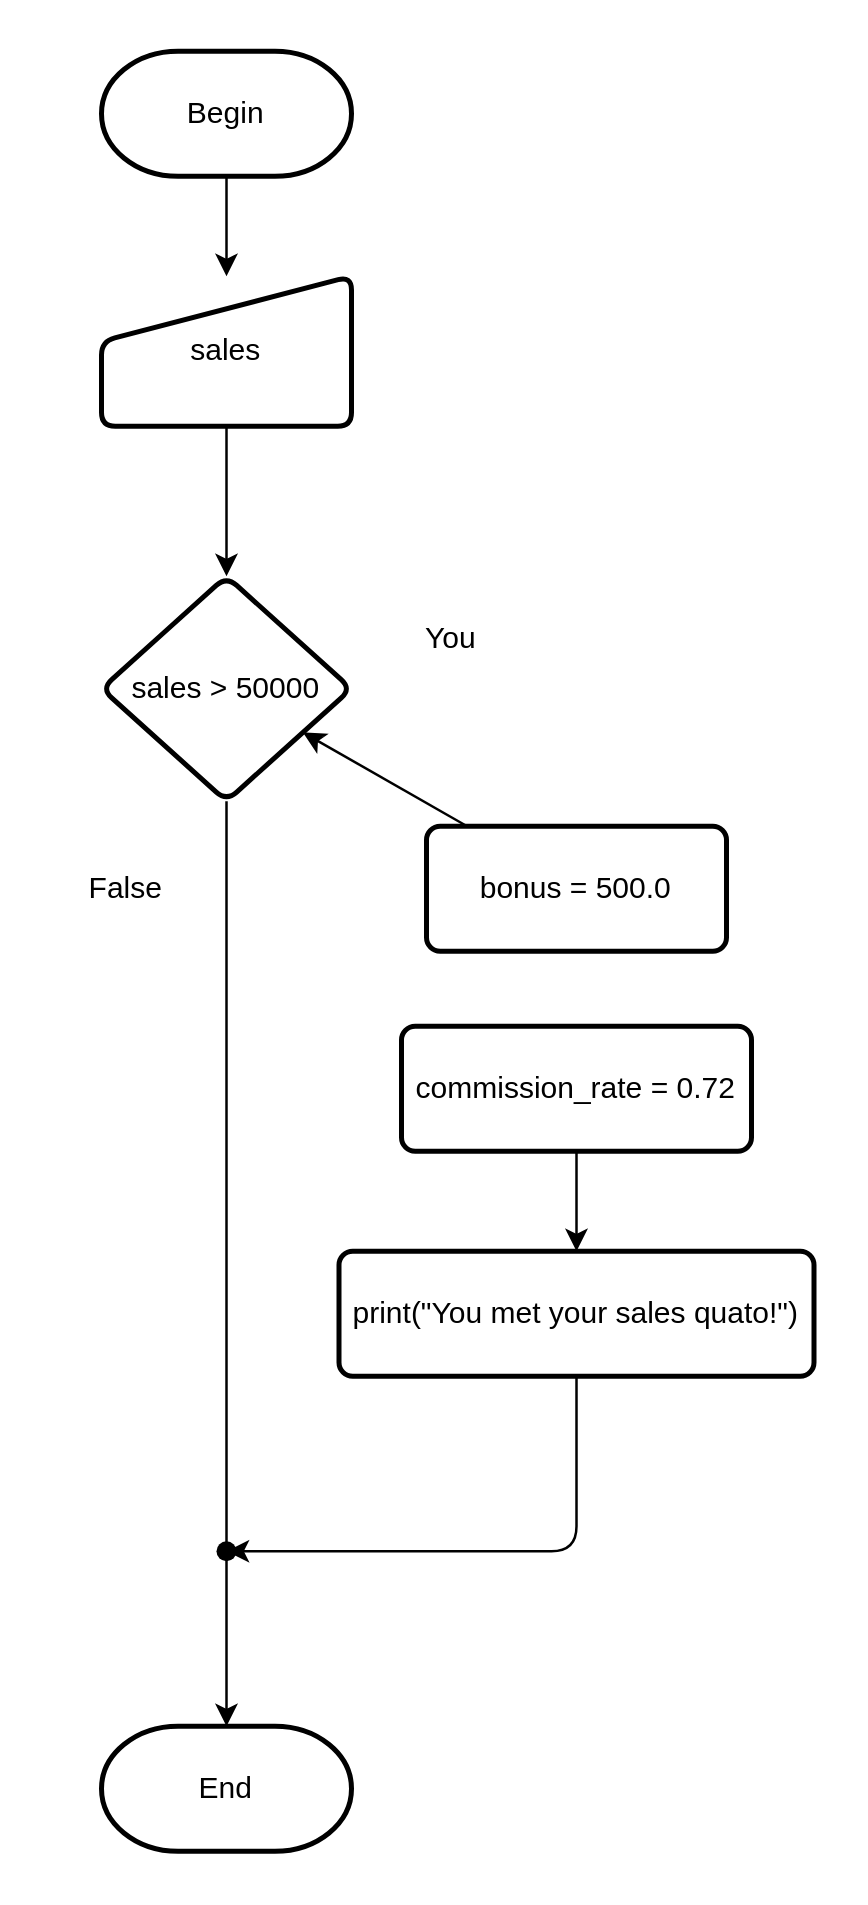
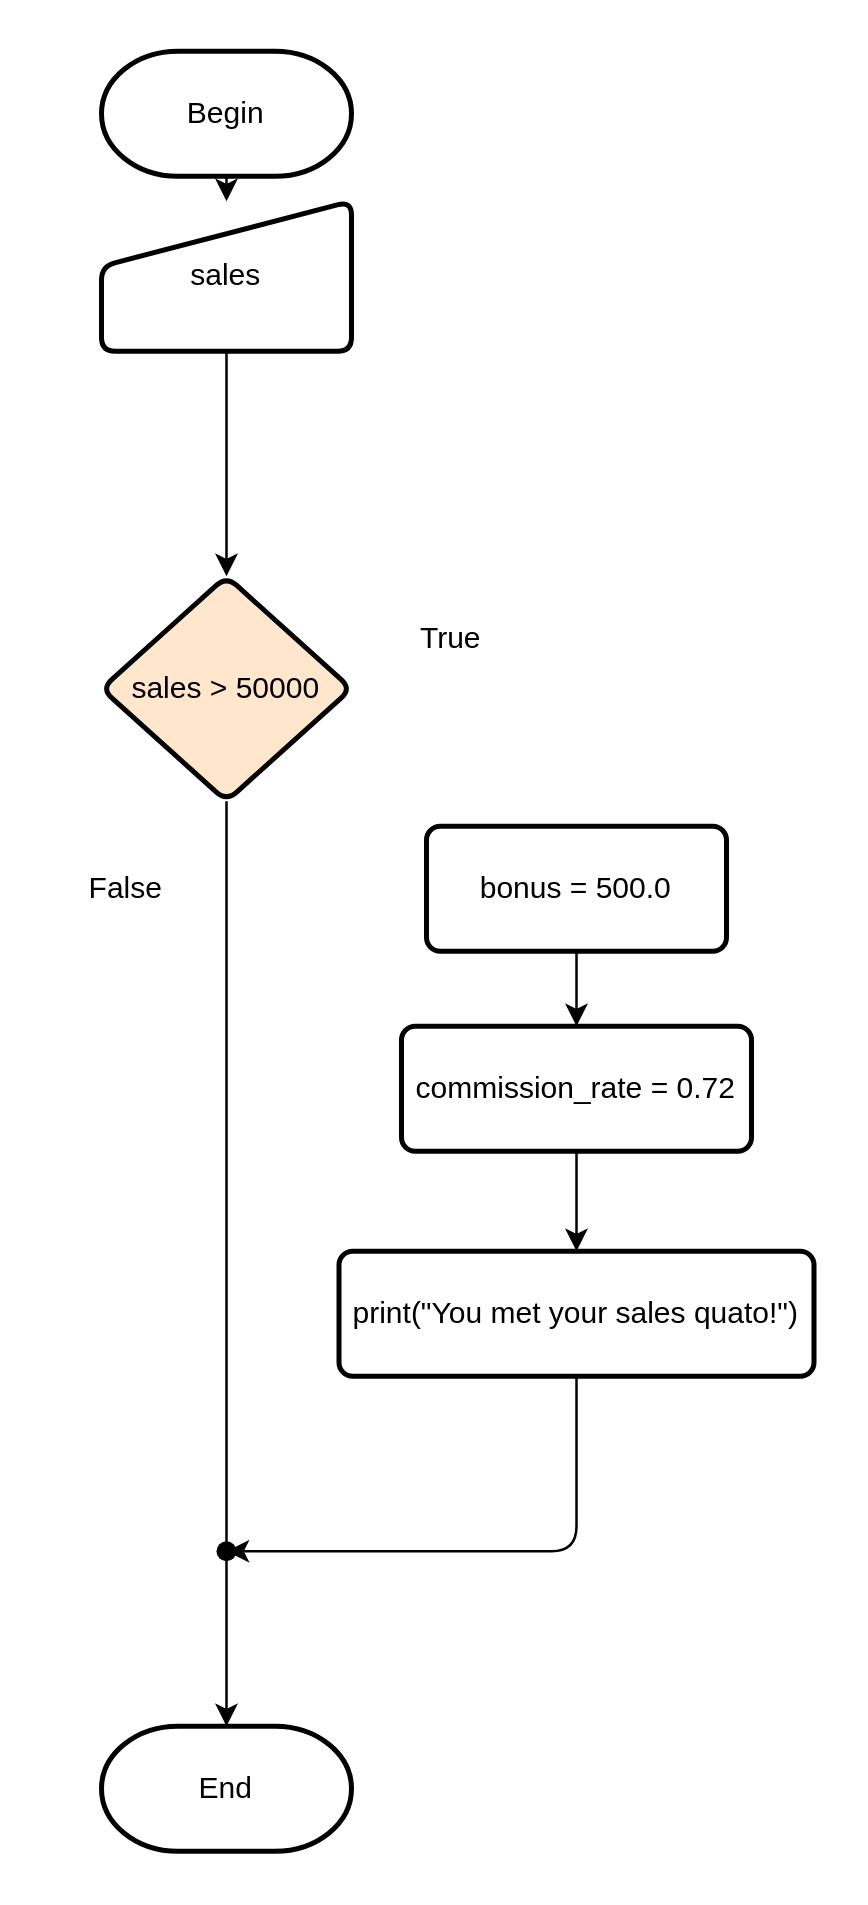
(226, 351) -> (226, 276)
(451, 639) -> (451, 639)
(226, 689) -> (226, 689)
(391, 783) -> (576, 981)
